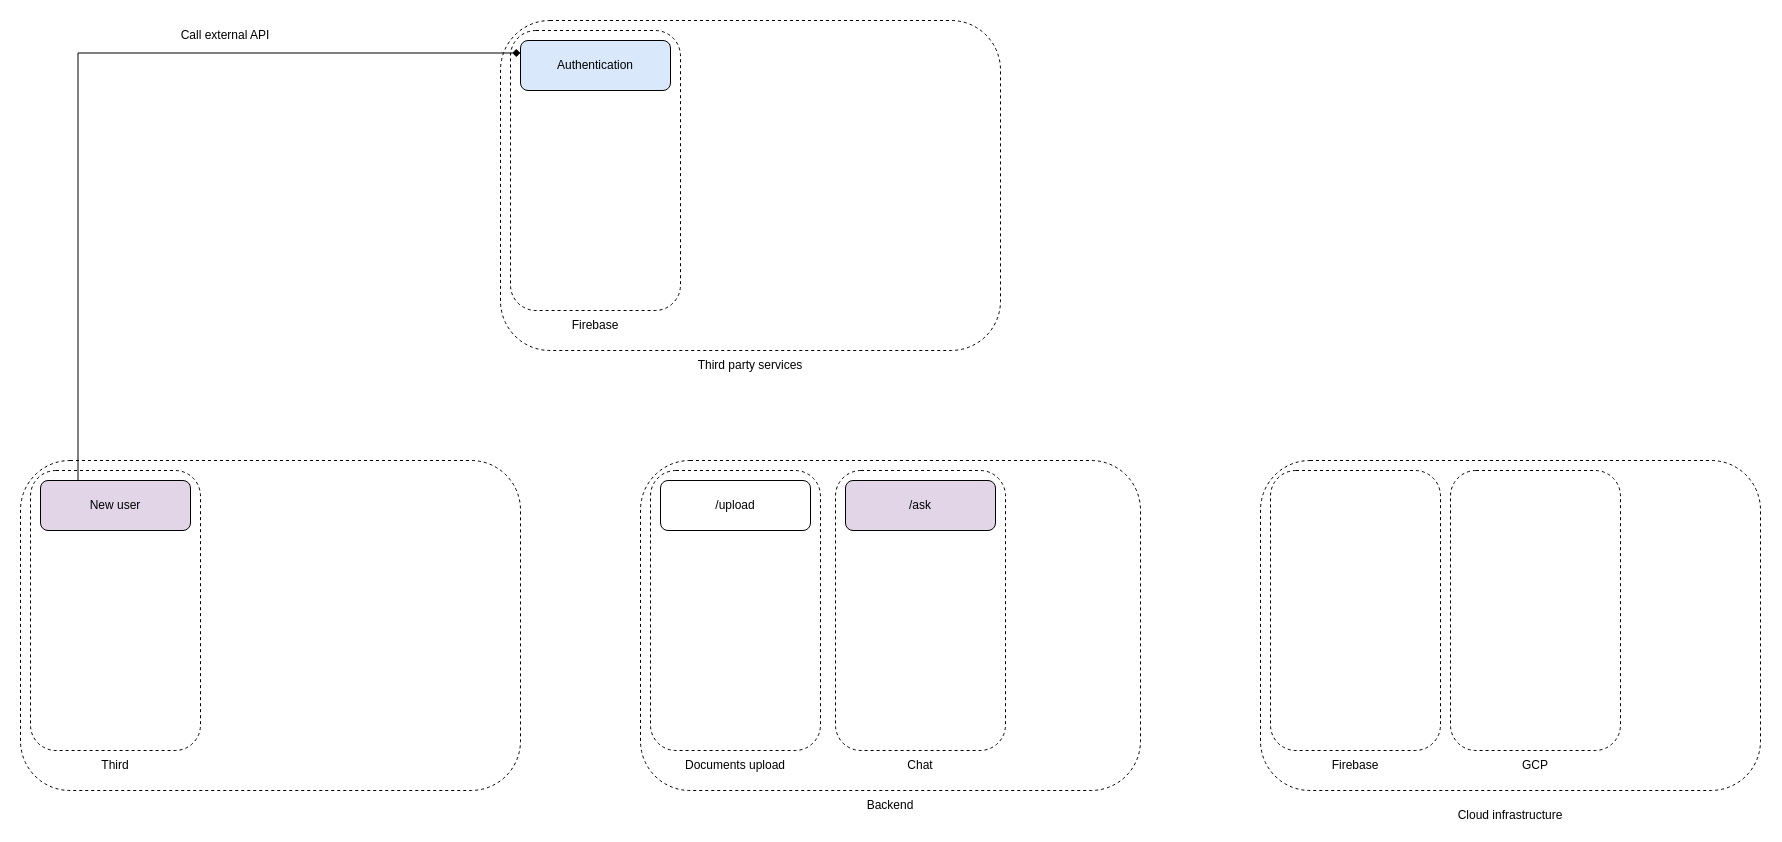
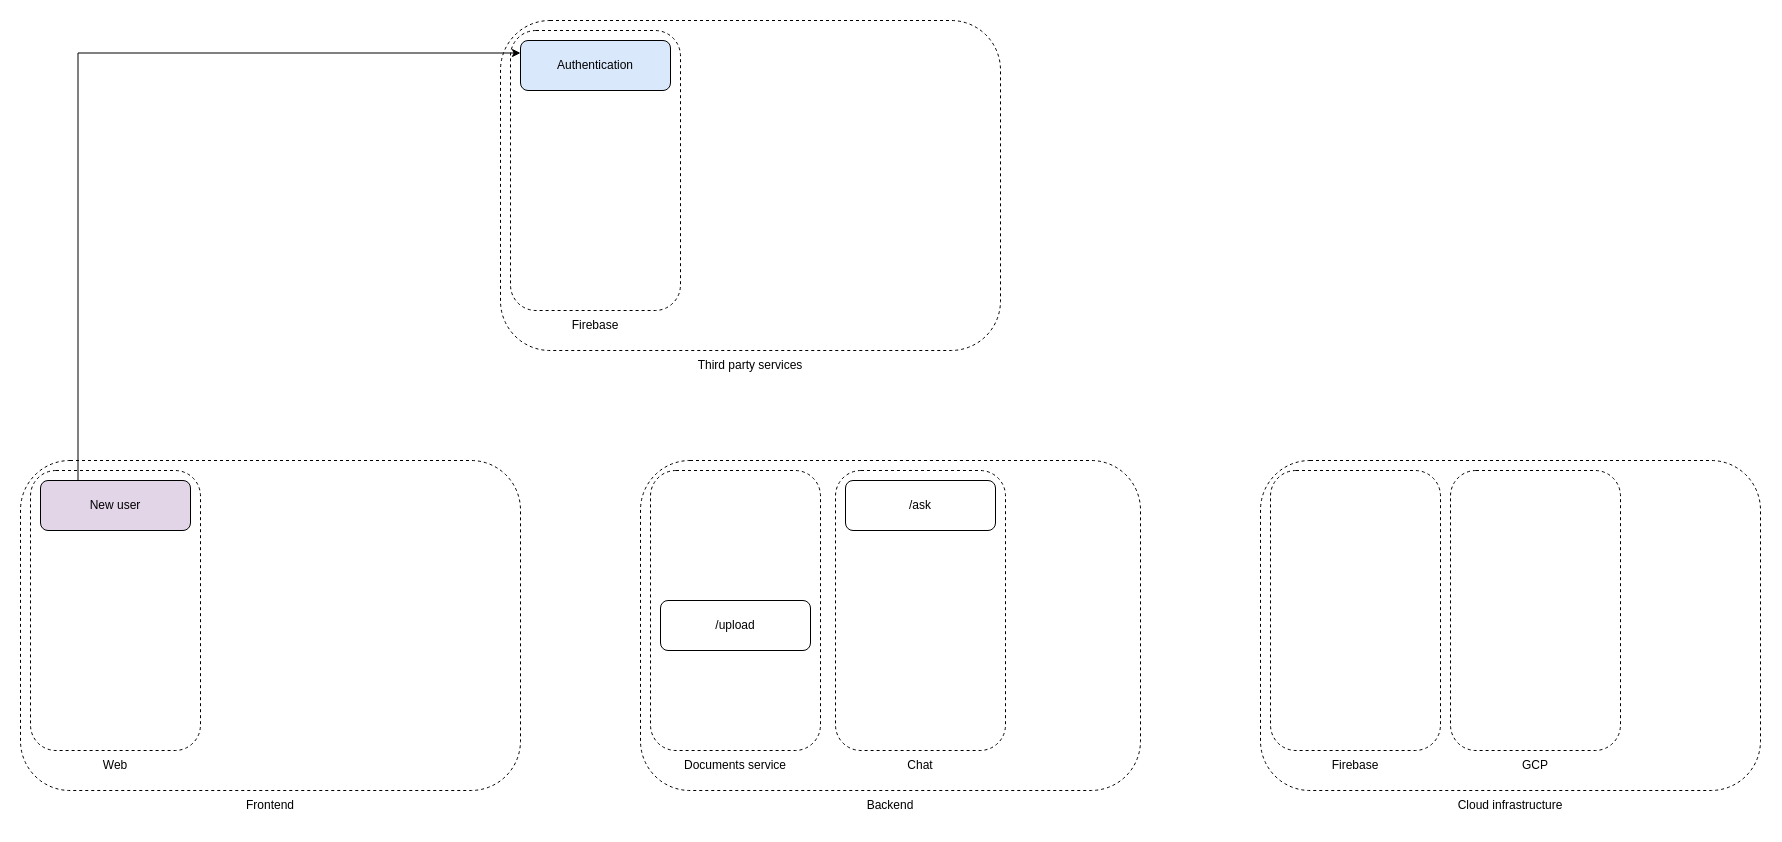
(226, 36) -> none
(511, 53) -> (512, 53)
(736, 506) -> (736, 626)
(921, 506) -> (921, 506)
(116, 766) -> (116, 766)
(736, 766) -> (736, 766)
none -> (271, 806)
(1511, 816) -> (1511, 806)
